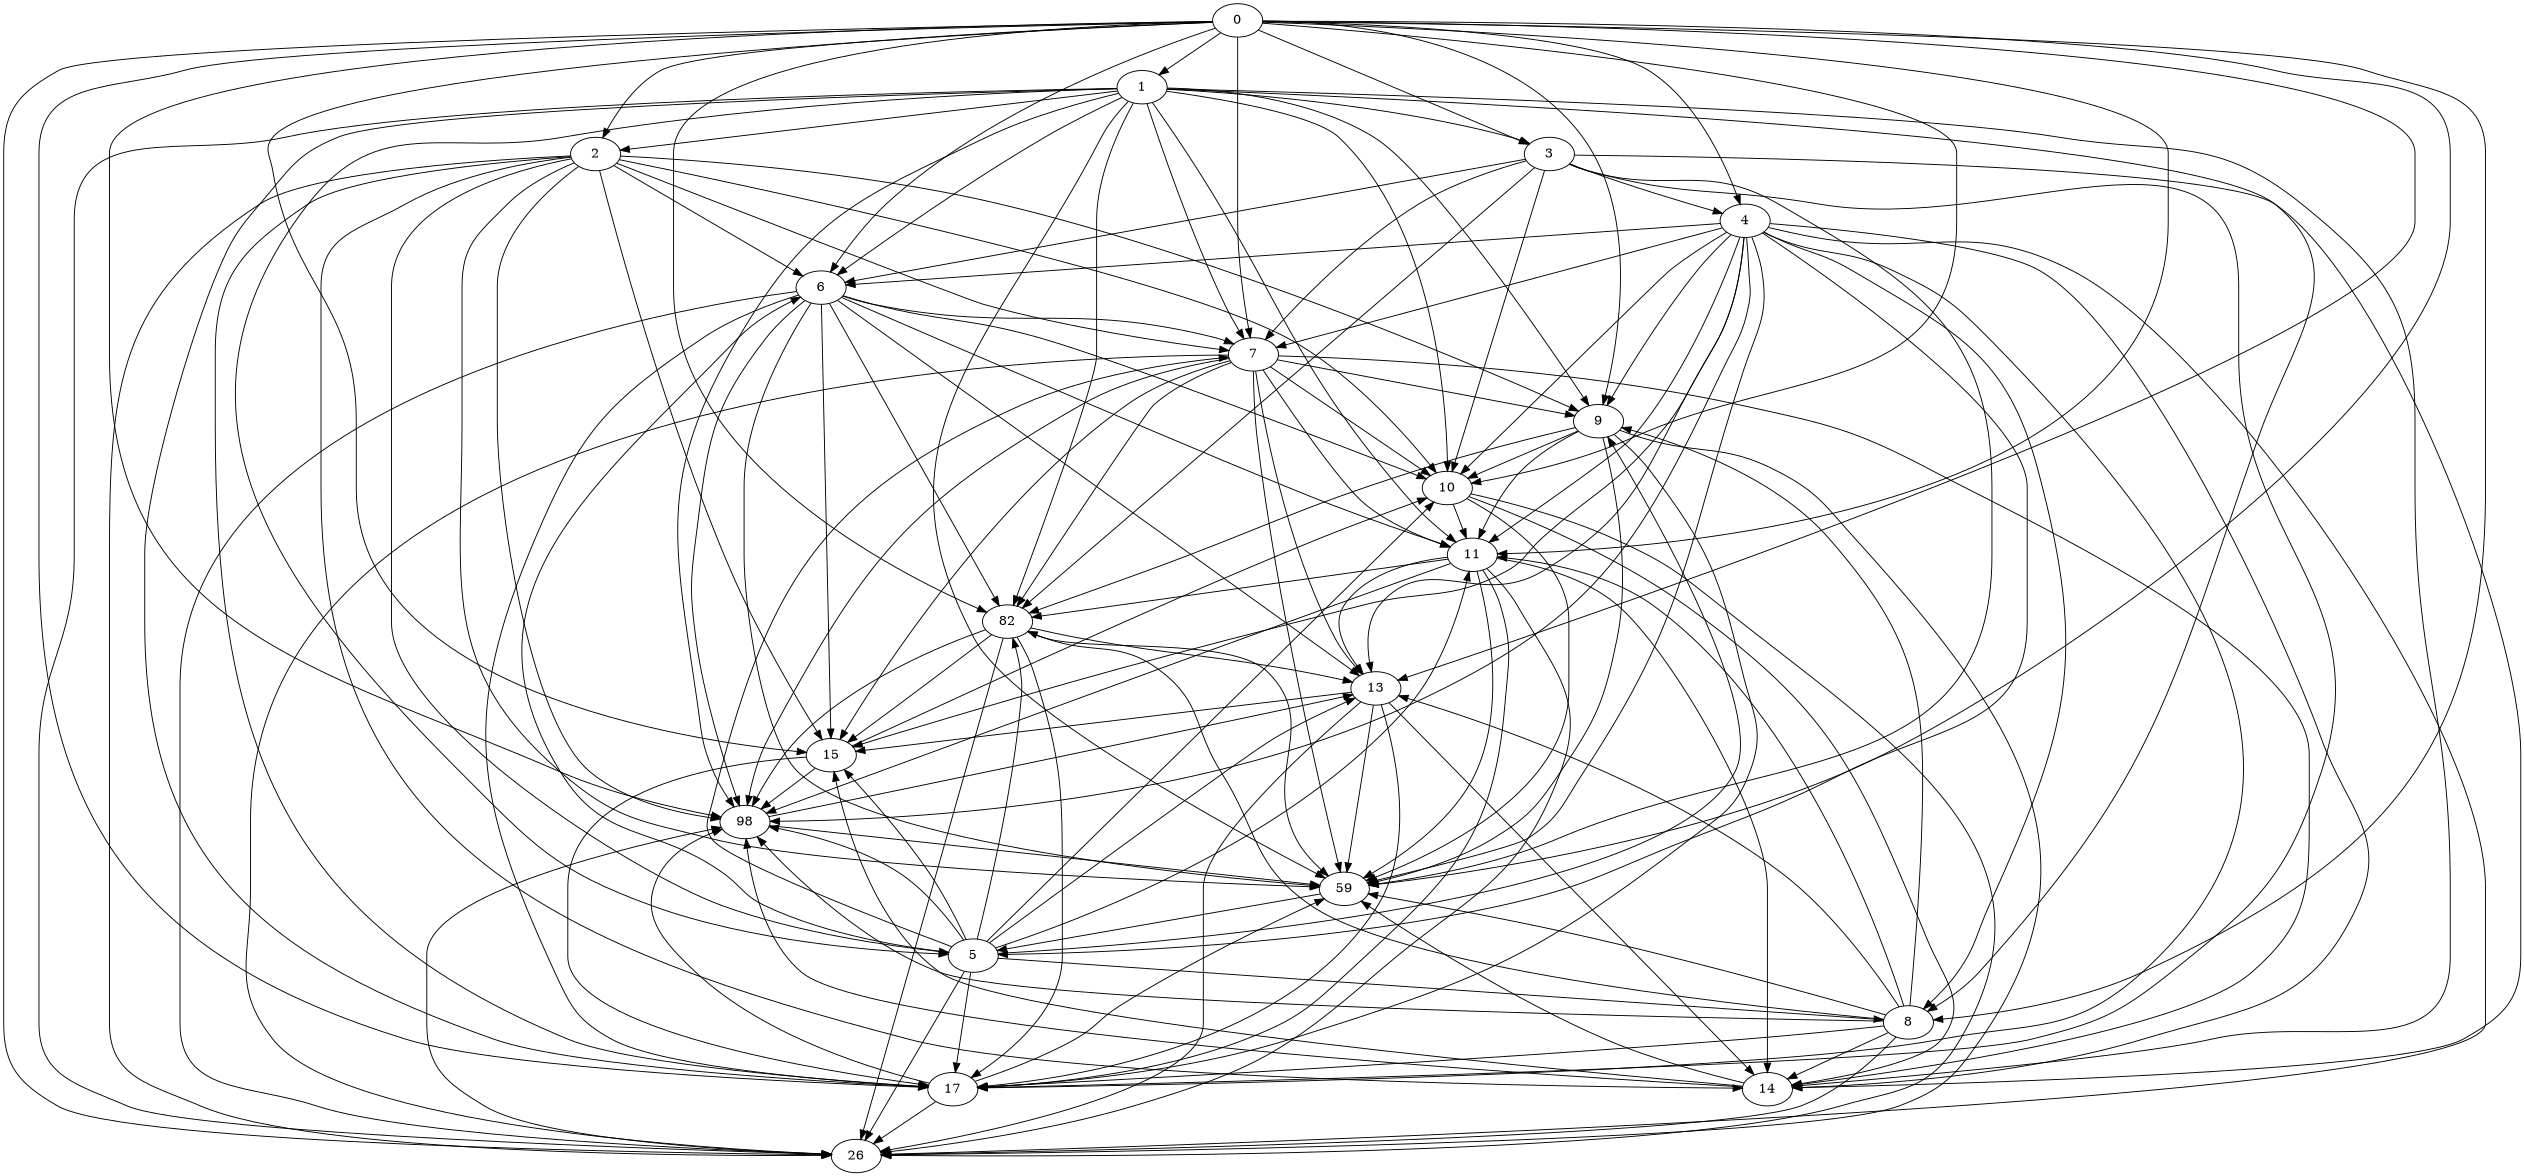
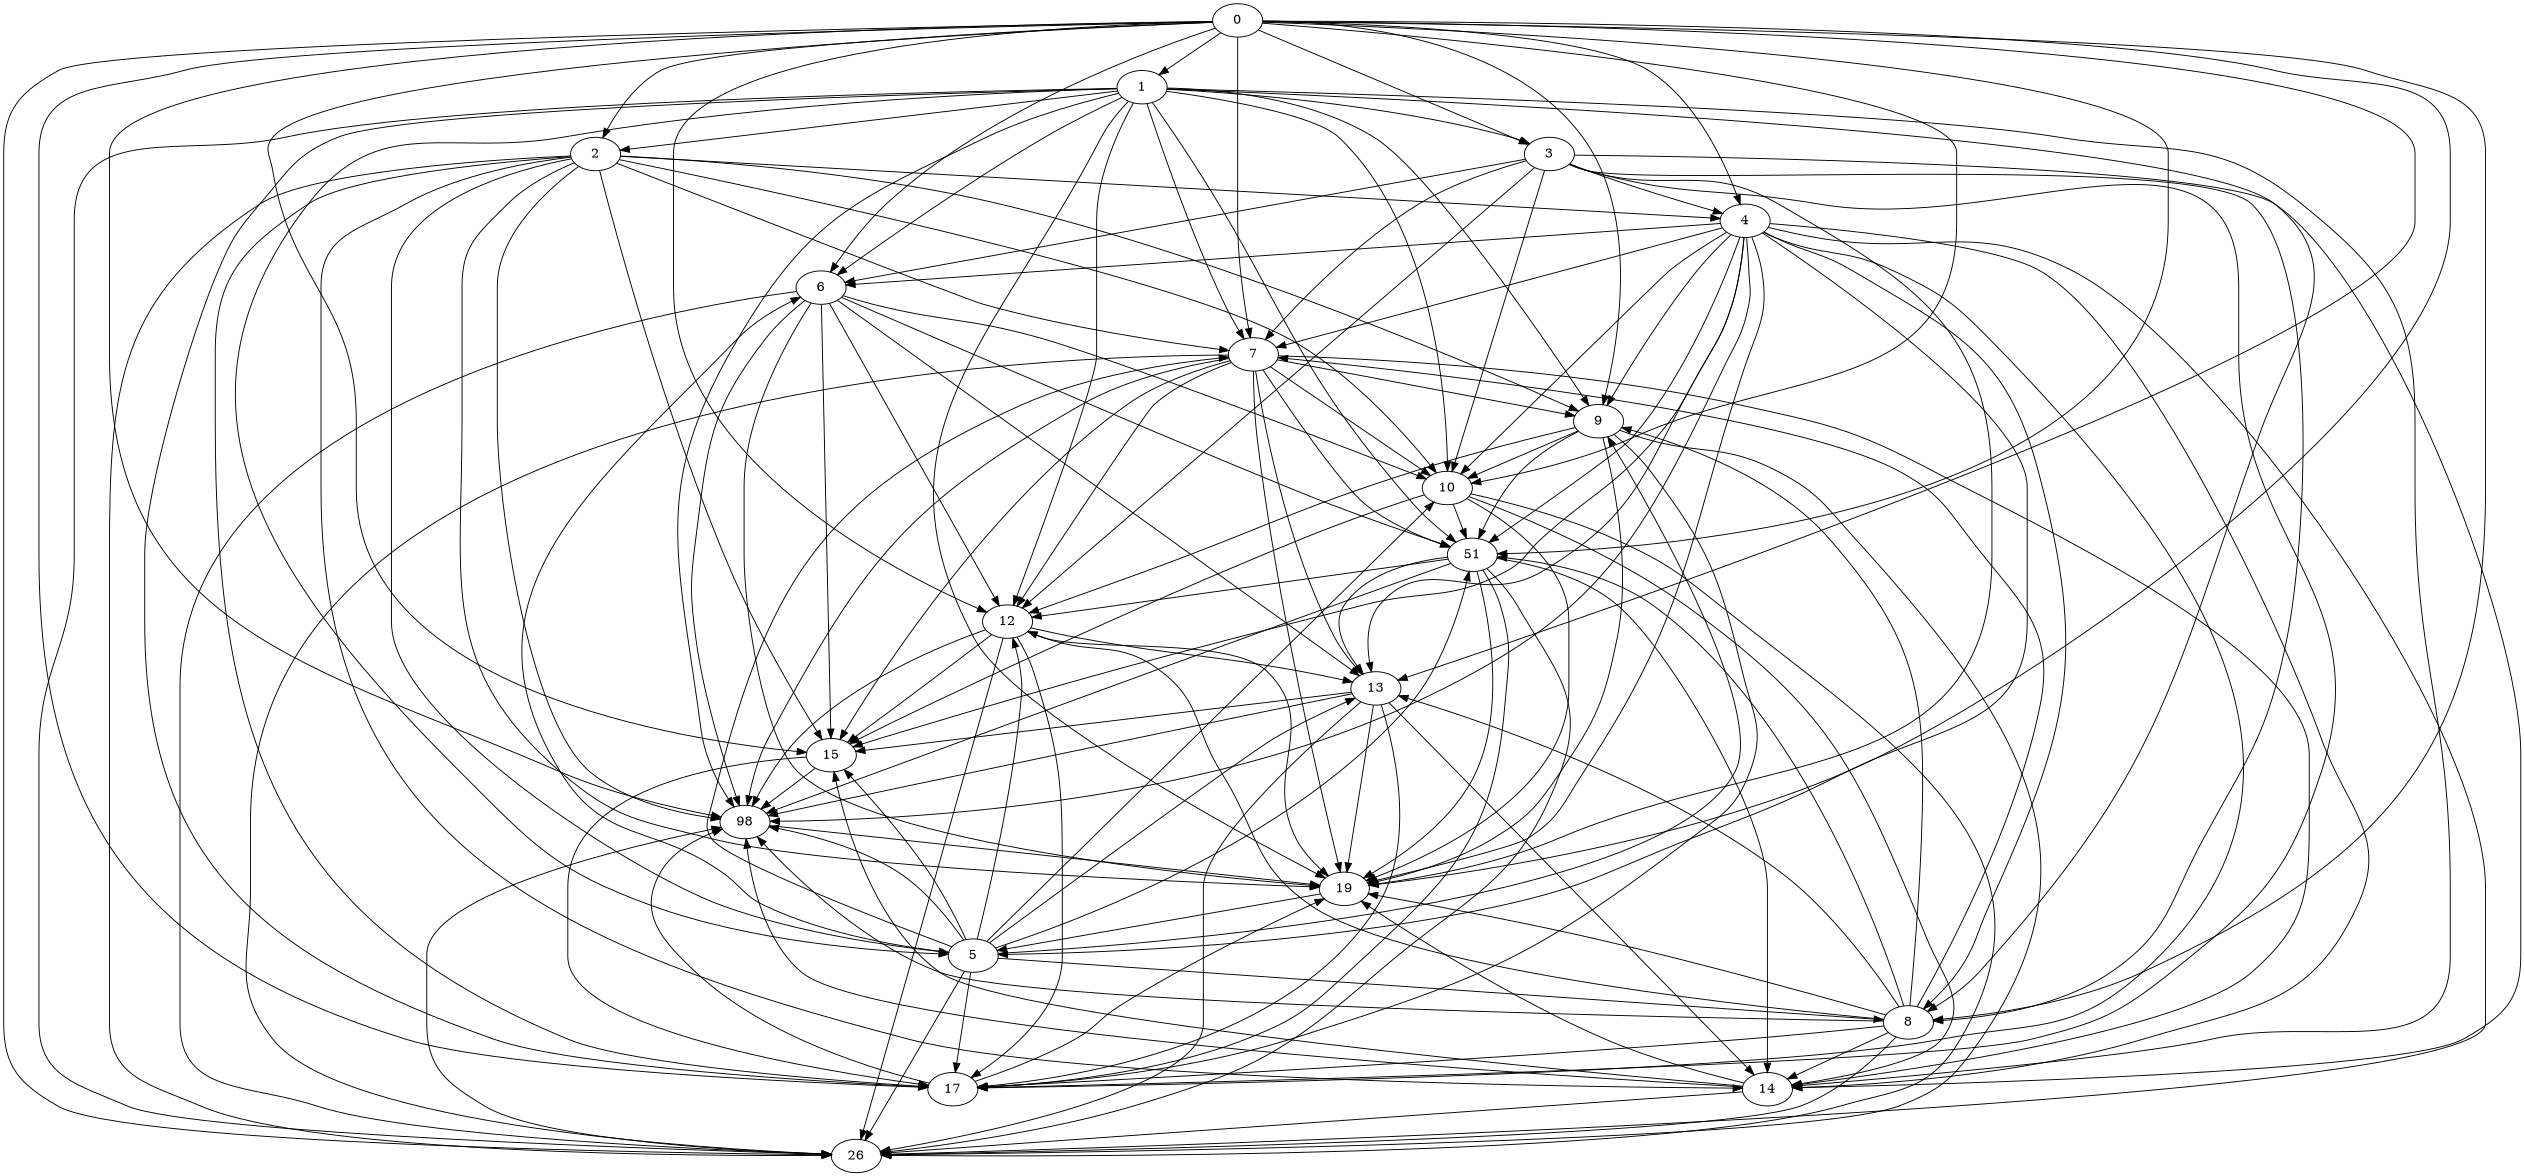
(704, 218) -> (1166, 187)
none -> (2293, 311)
(1005, 318) -> (1895, 470)
(1472, 555) -> (1472, 555)
(1133, 618) -> (1138, 609)
(1008, 622) -> (1008, 622)
(1042, 760) -> (1065, 753)
(489, 772) -> none
(1344, 889) -> (1344, 889)
(908, 1120) -> (1317, 1122)
